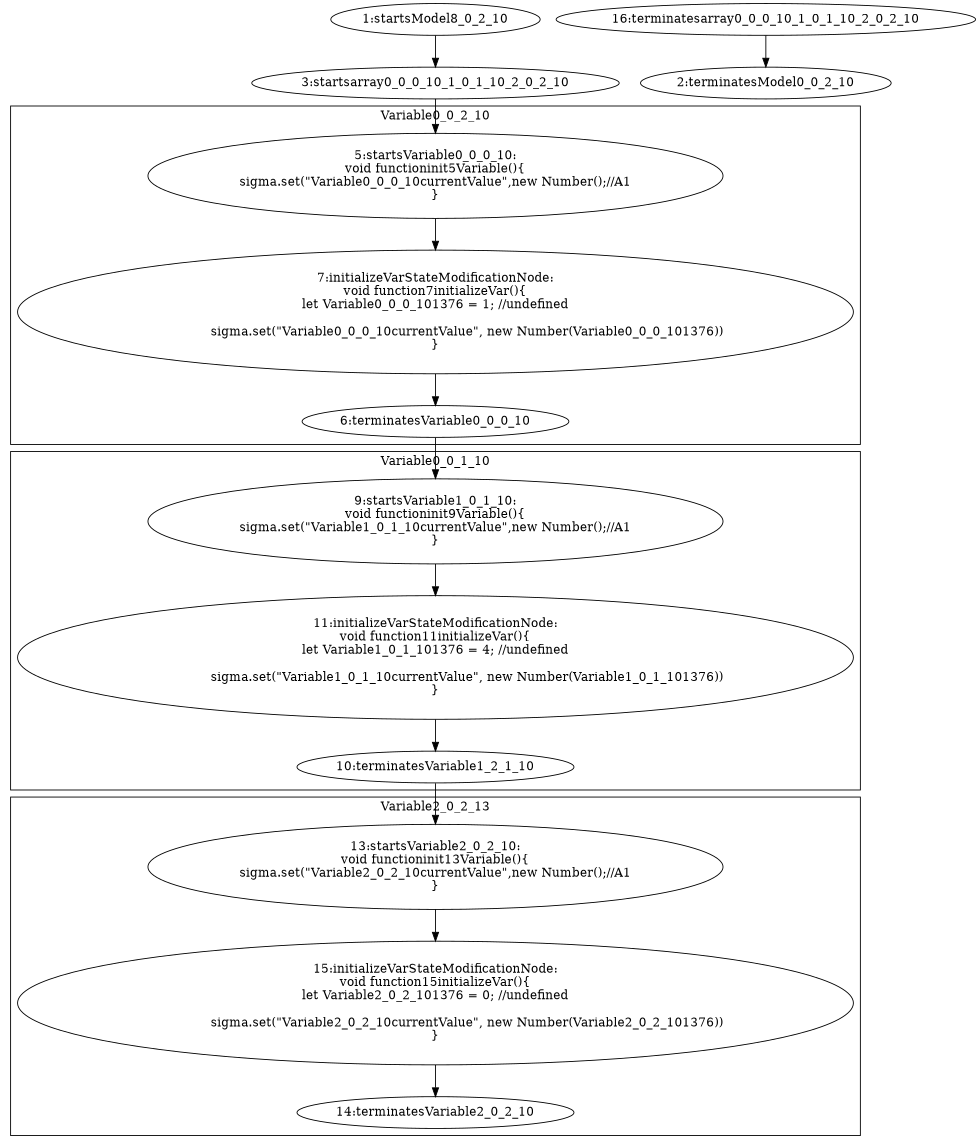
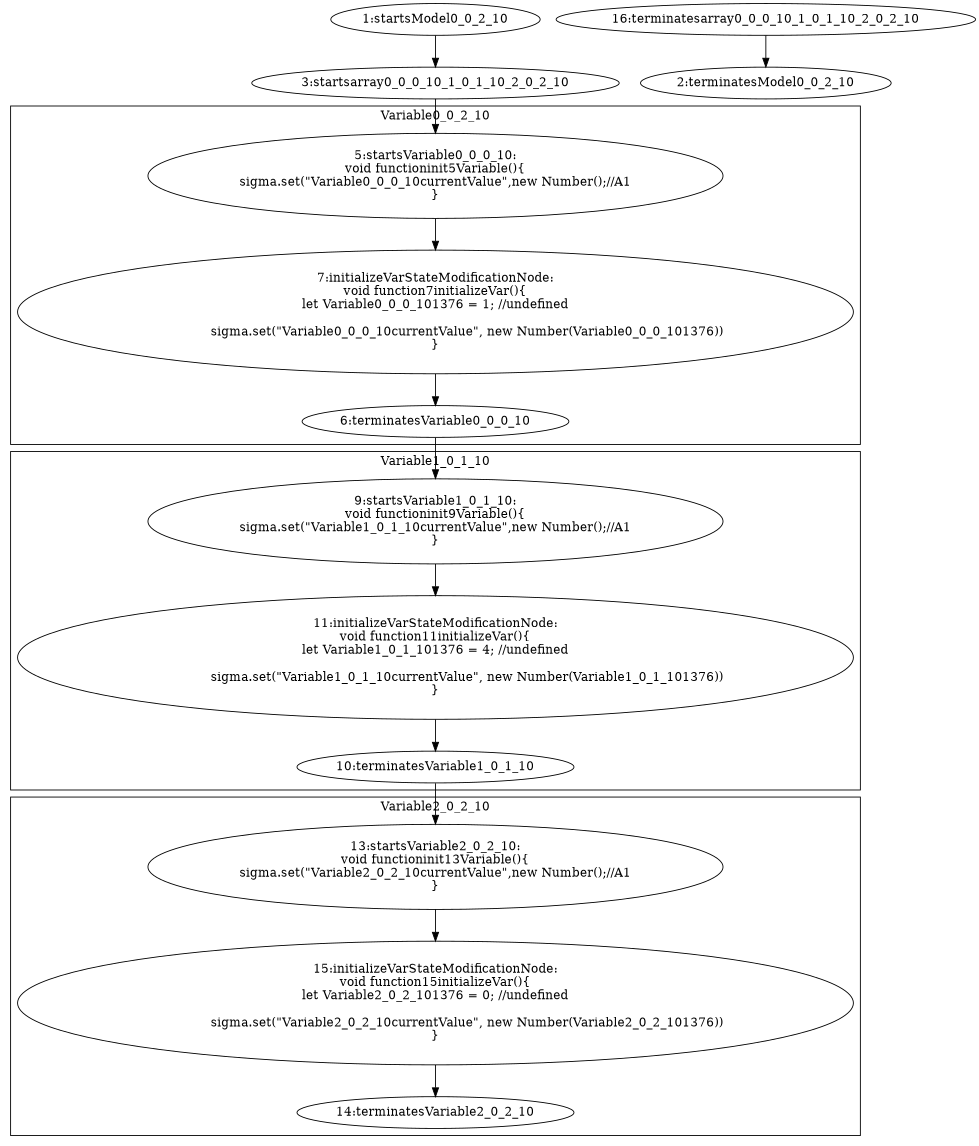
(435, 19) -> (435, 19)
(435, 462) -> (435, 462)
(435, 767) -> (435, 767)
(435, 807) -> (435, 807)
